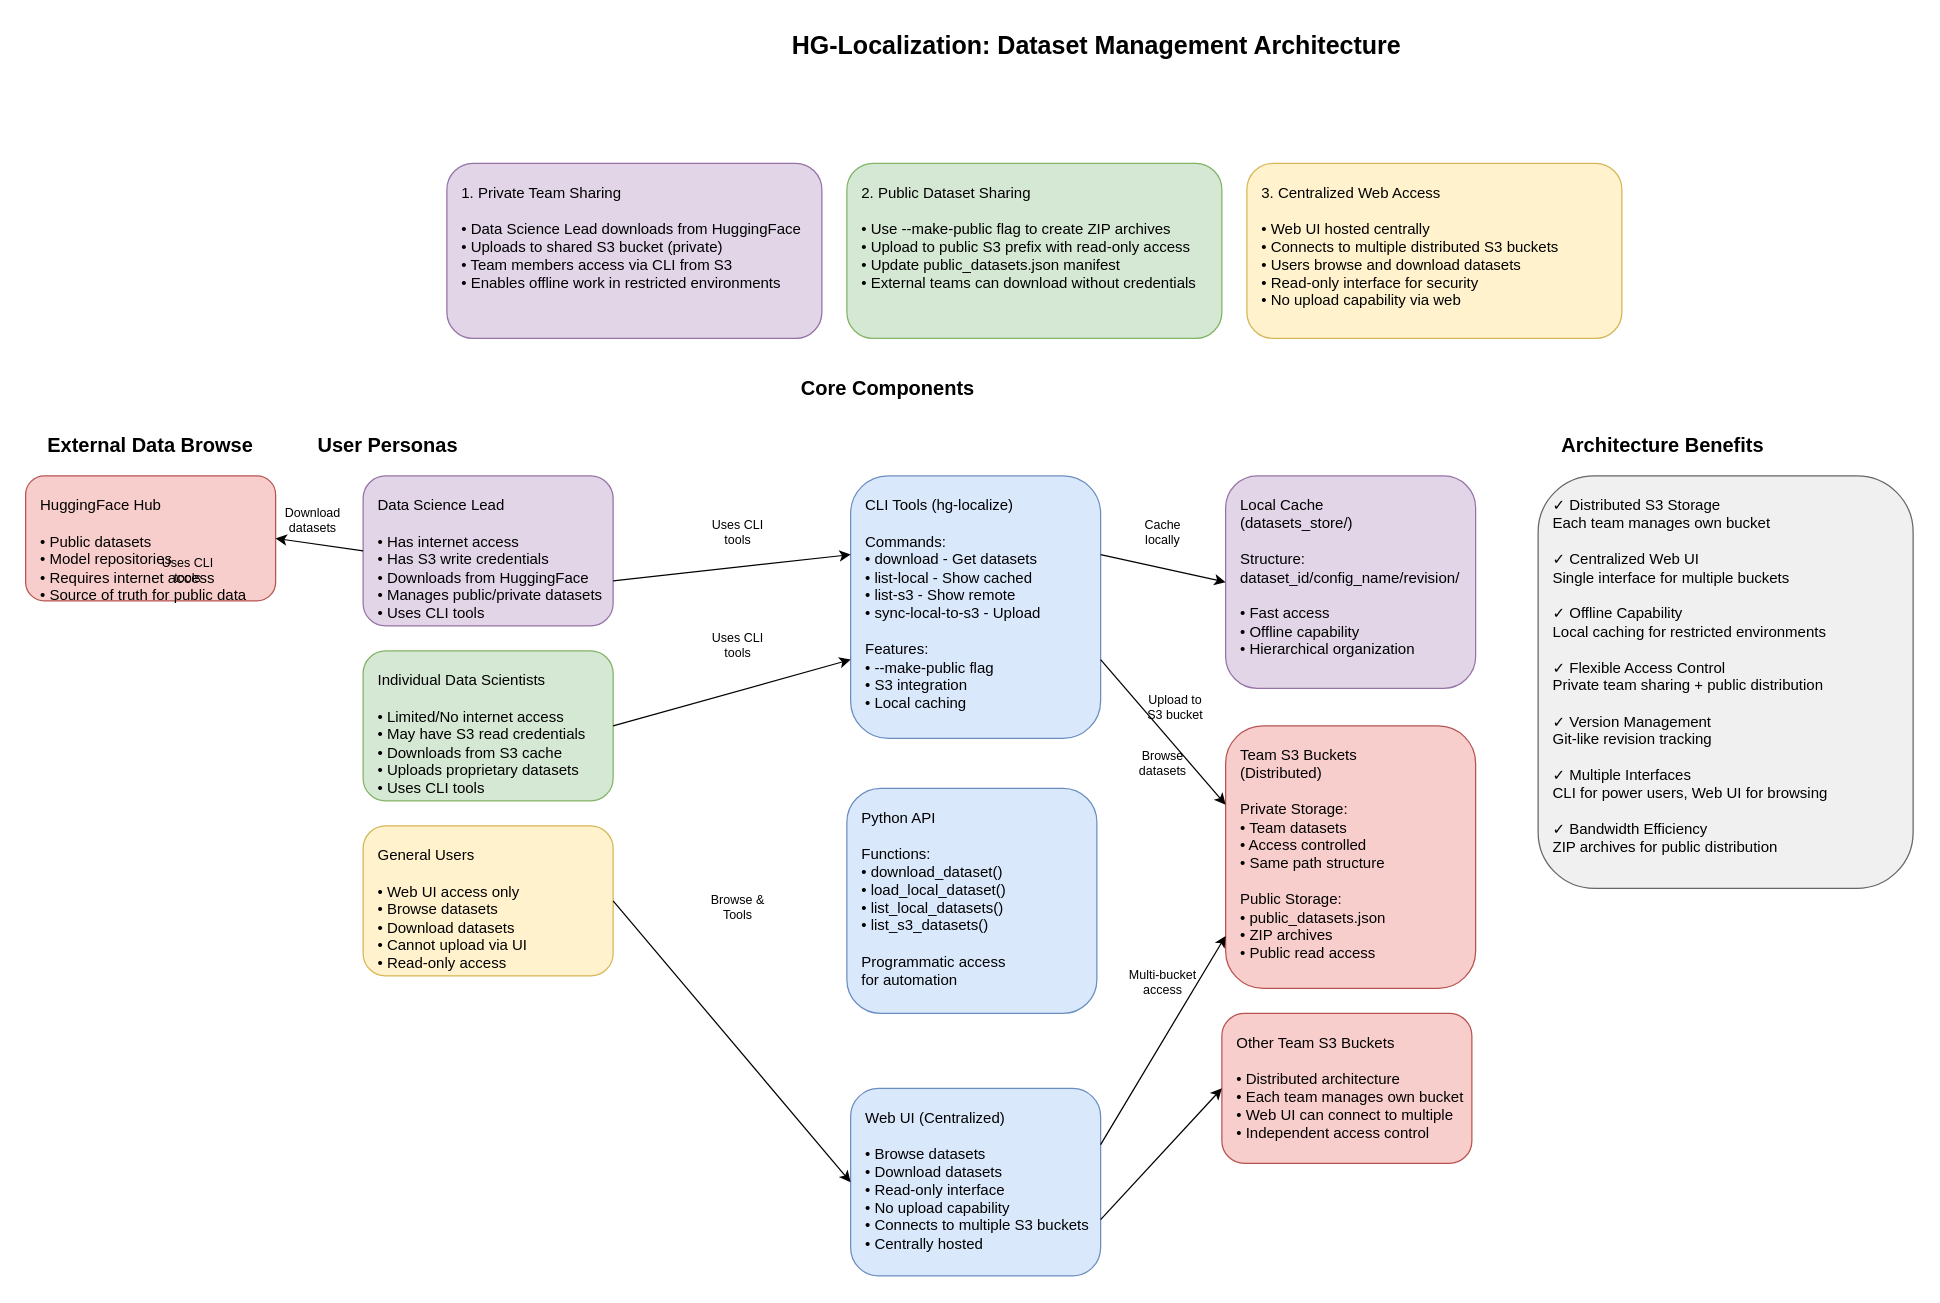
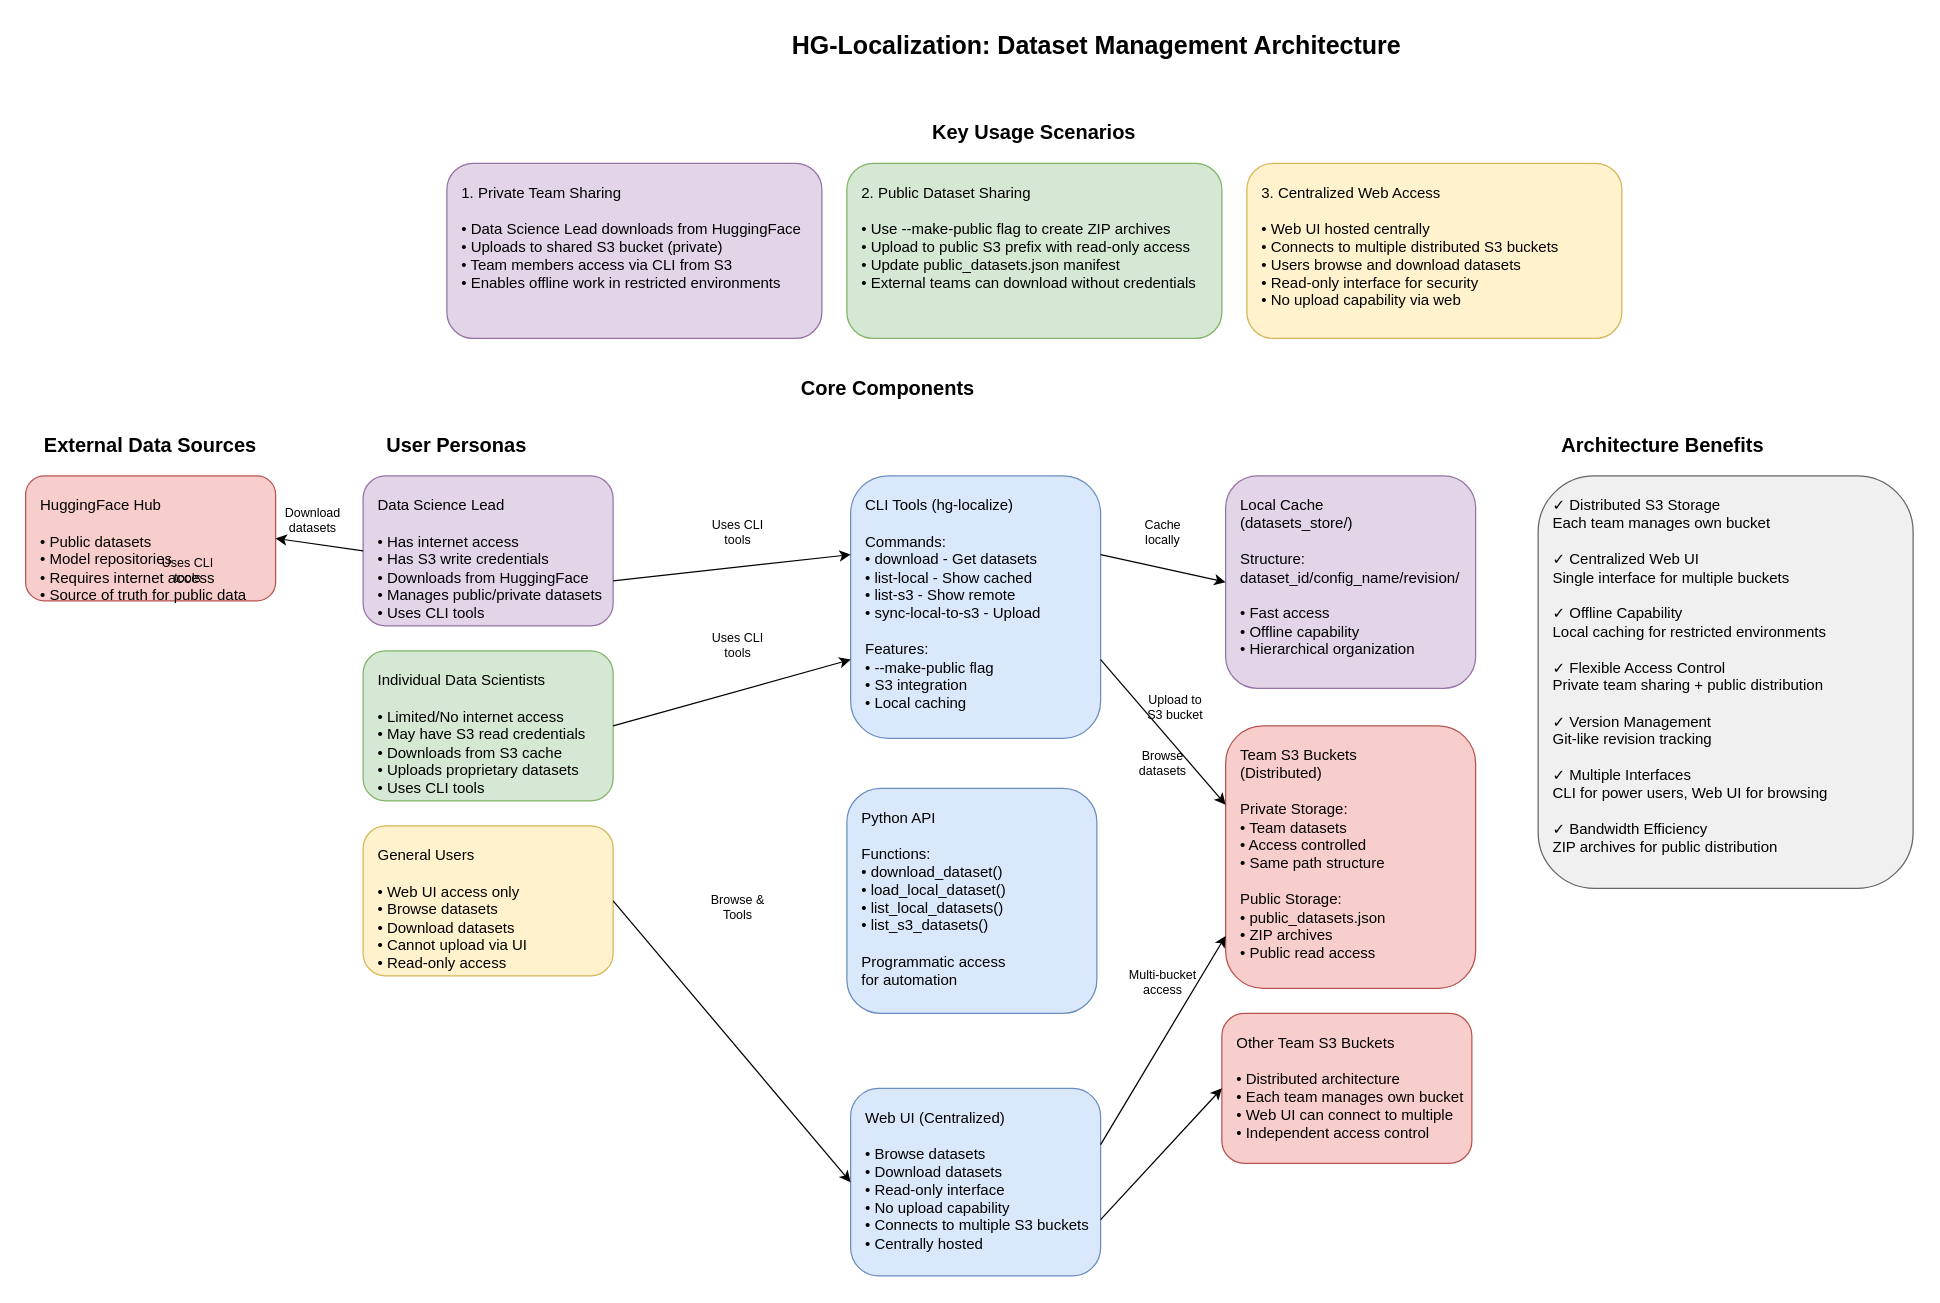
none -> (1034, 132)
(151, 444) -> (151, 444)
(388, 444) -> (457, 444)
